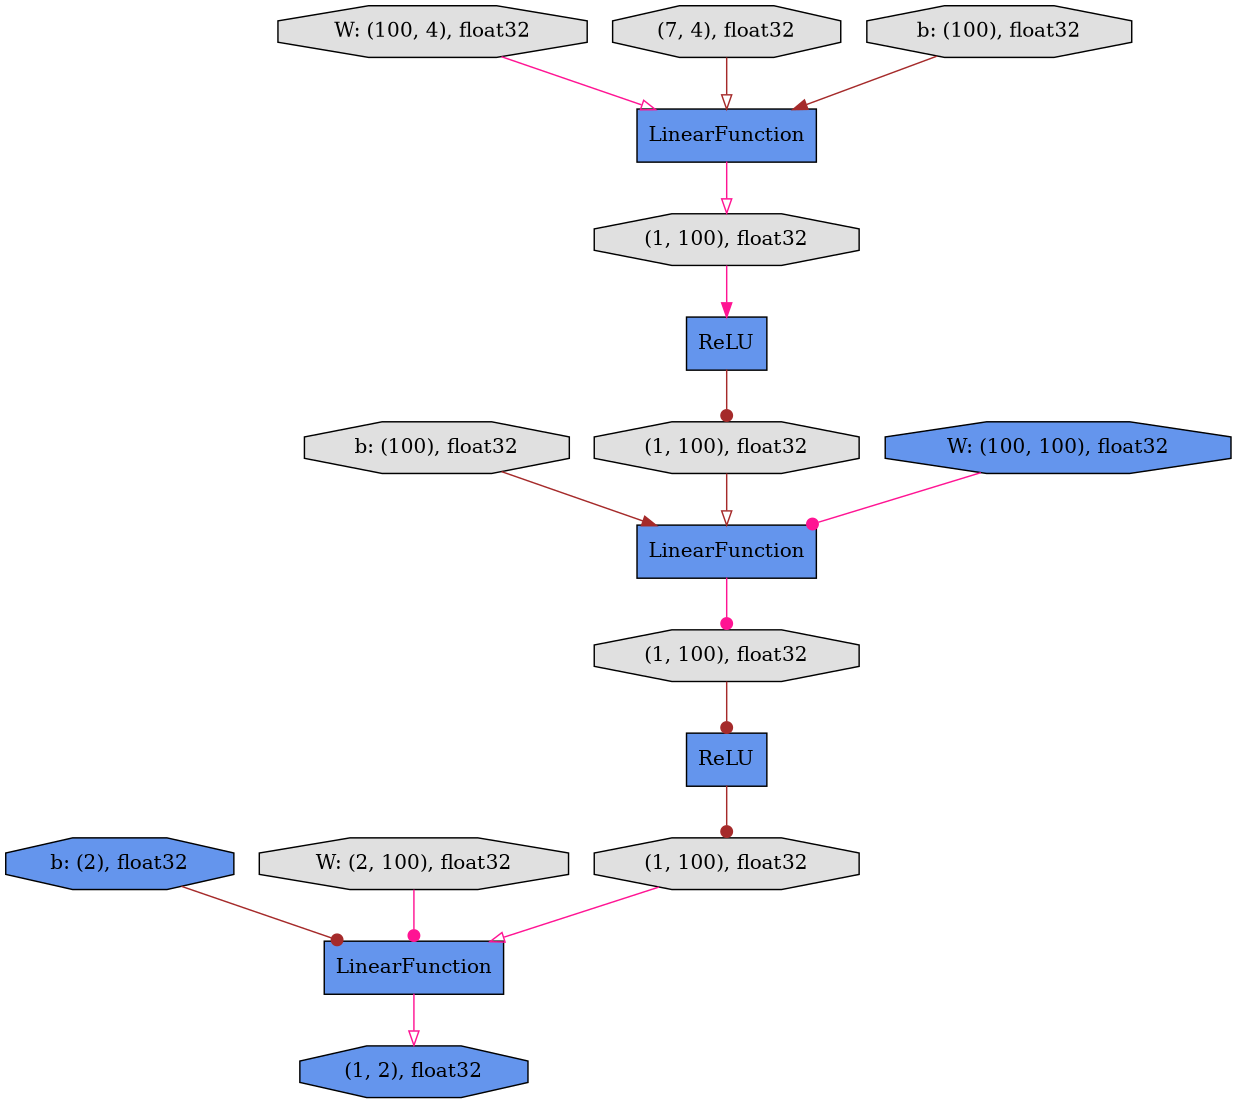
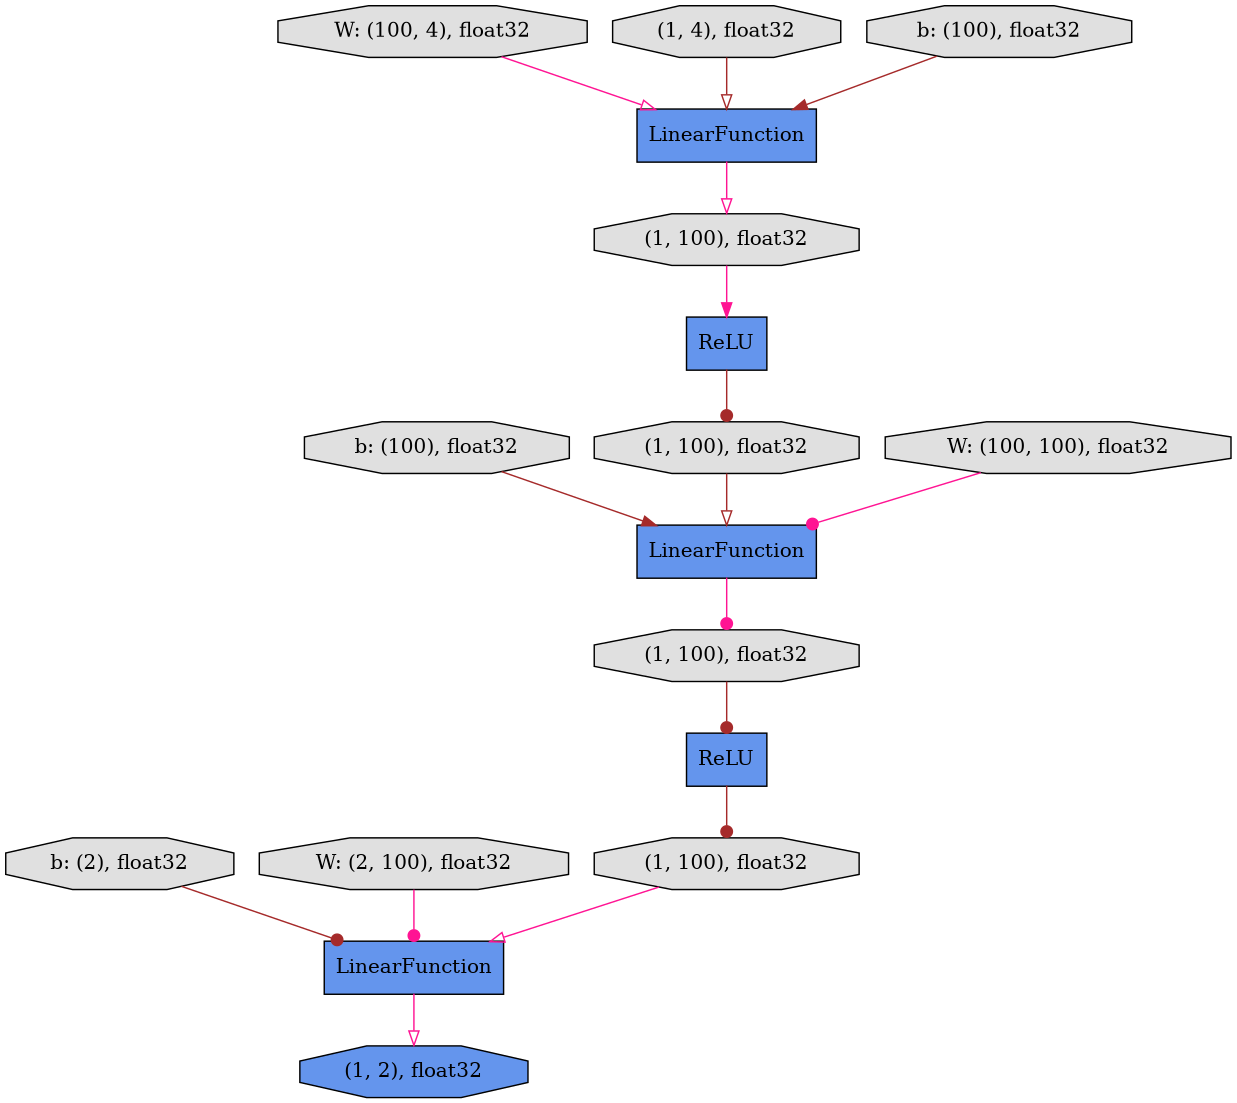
(727, 32) -> (727, 32)
(1058, 448) -> (1058, 448)
(120, 864) -> (120, 864)
